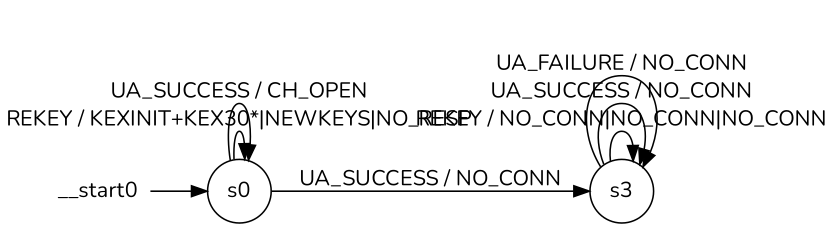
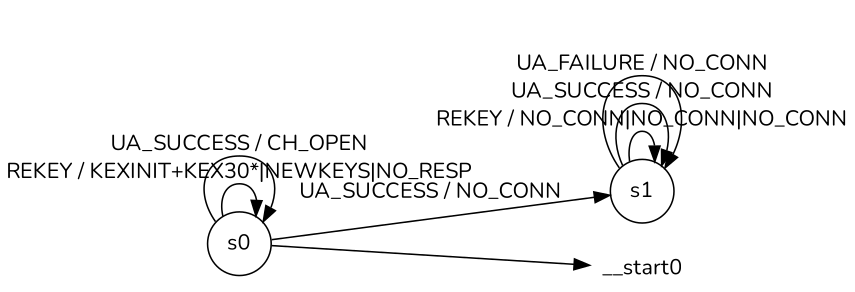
(171, 191) -> (423, 255)
(622, 191) -> (642, 191)
